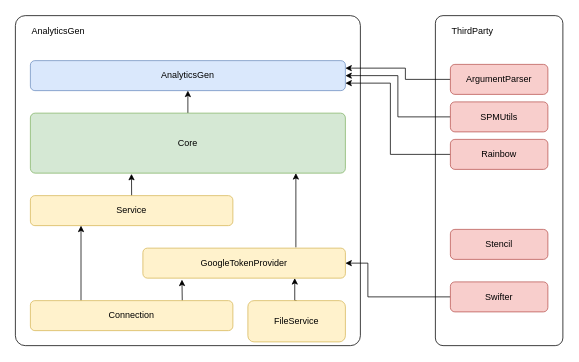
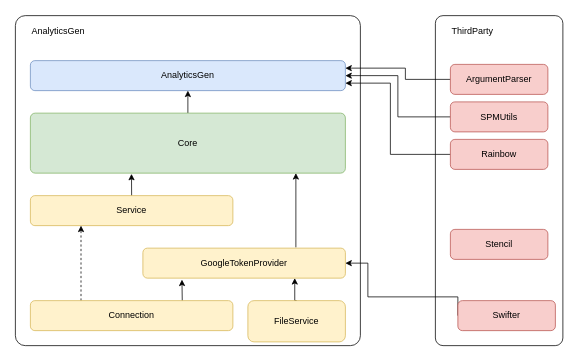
(81, 265) -> (81, 265)
(499, 297) -> (507, 315)
